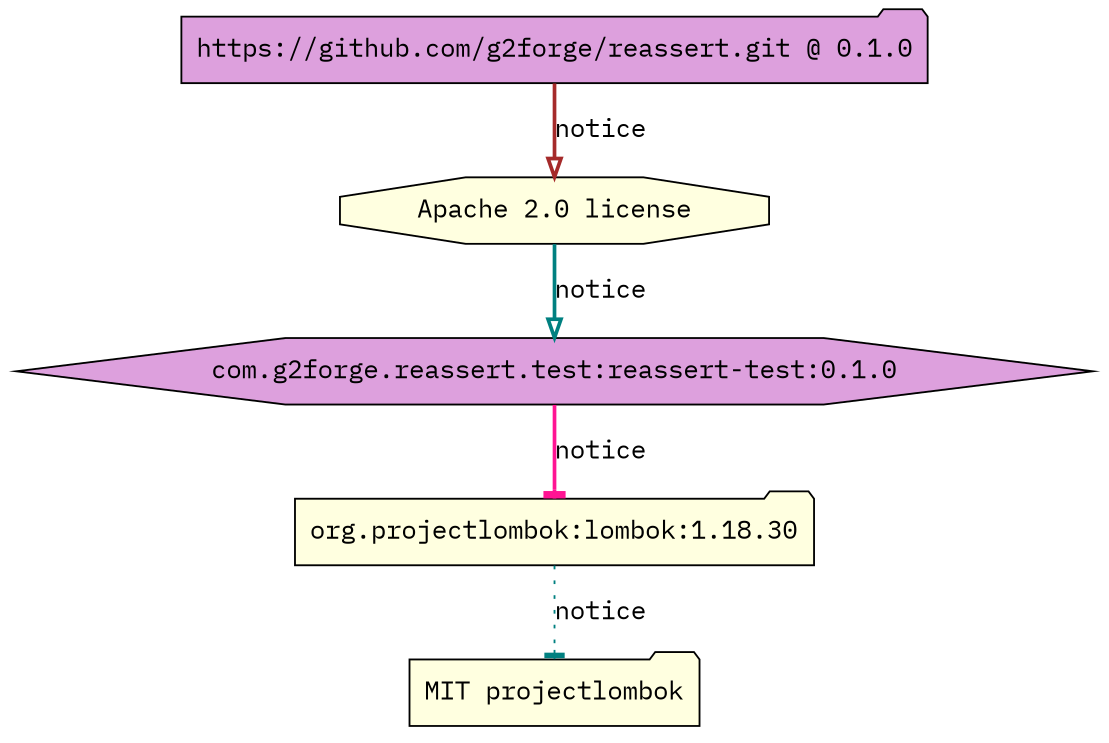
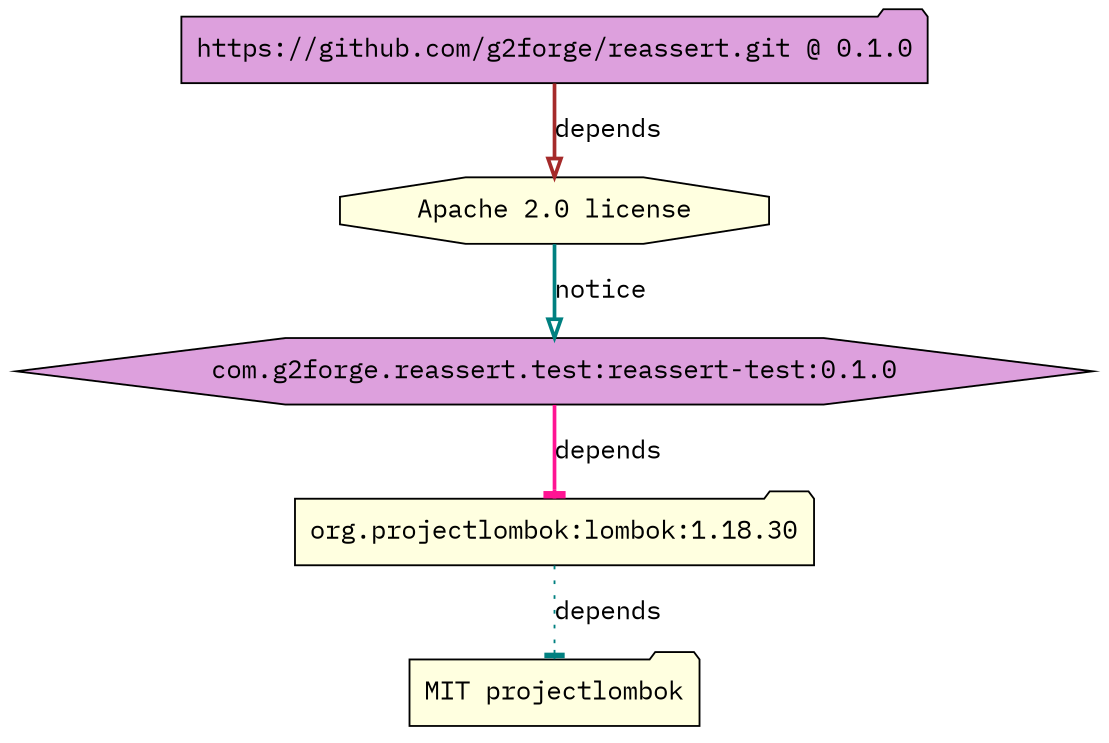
(601, 130) -> (608, 130)
(601, 452) -> (608, 452)
(601, 612) -> (608, 612)
